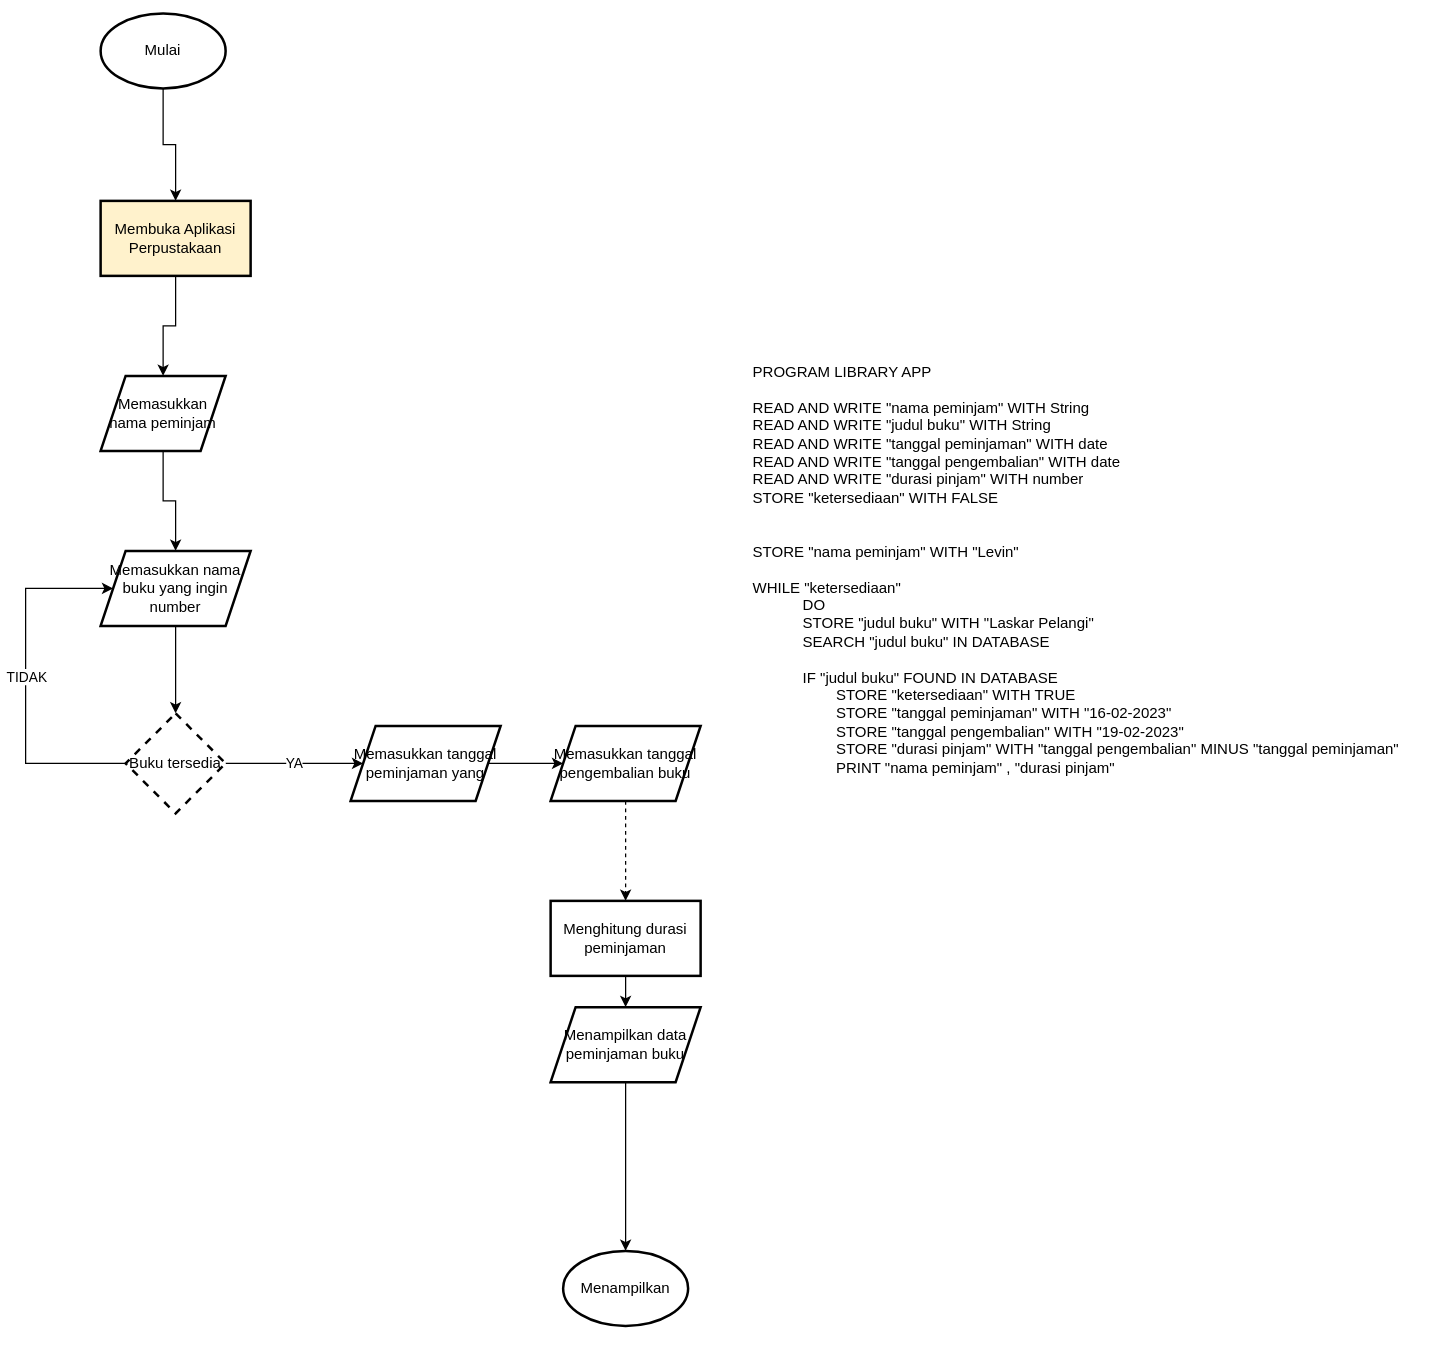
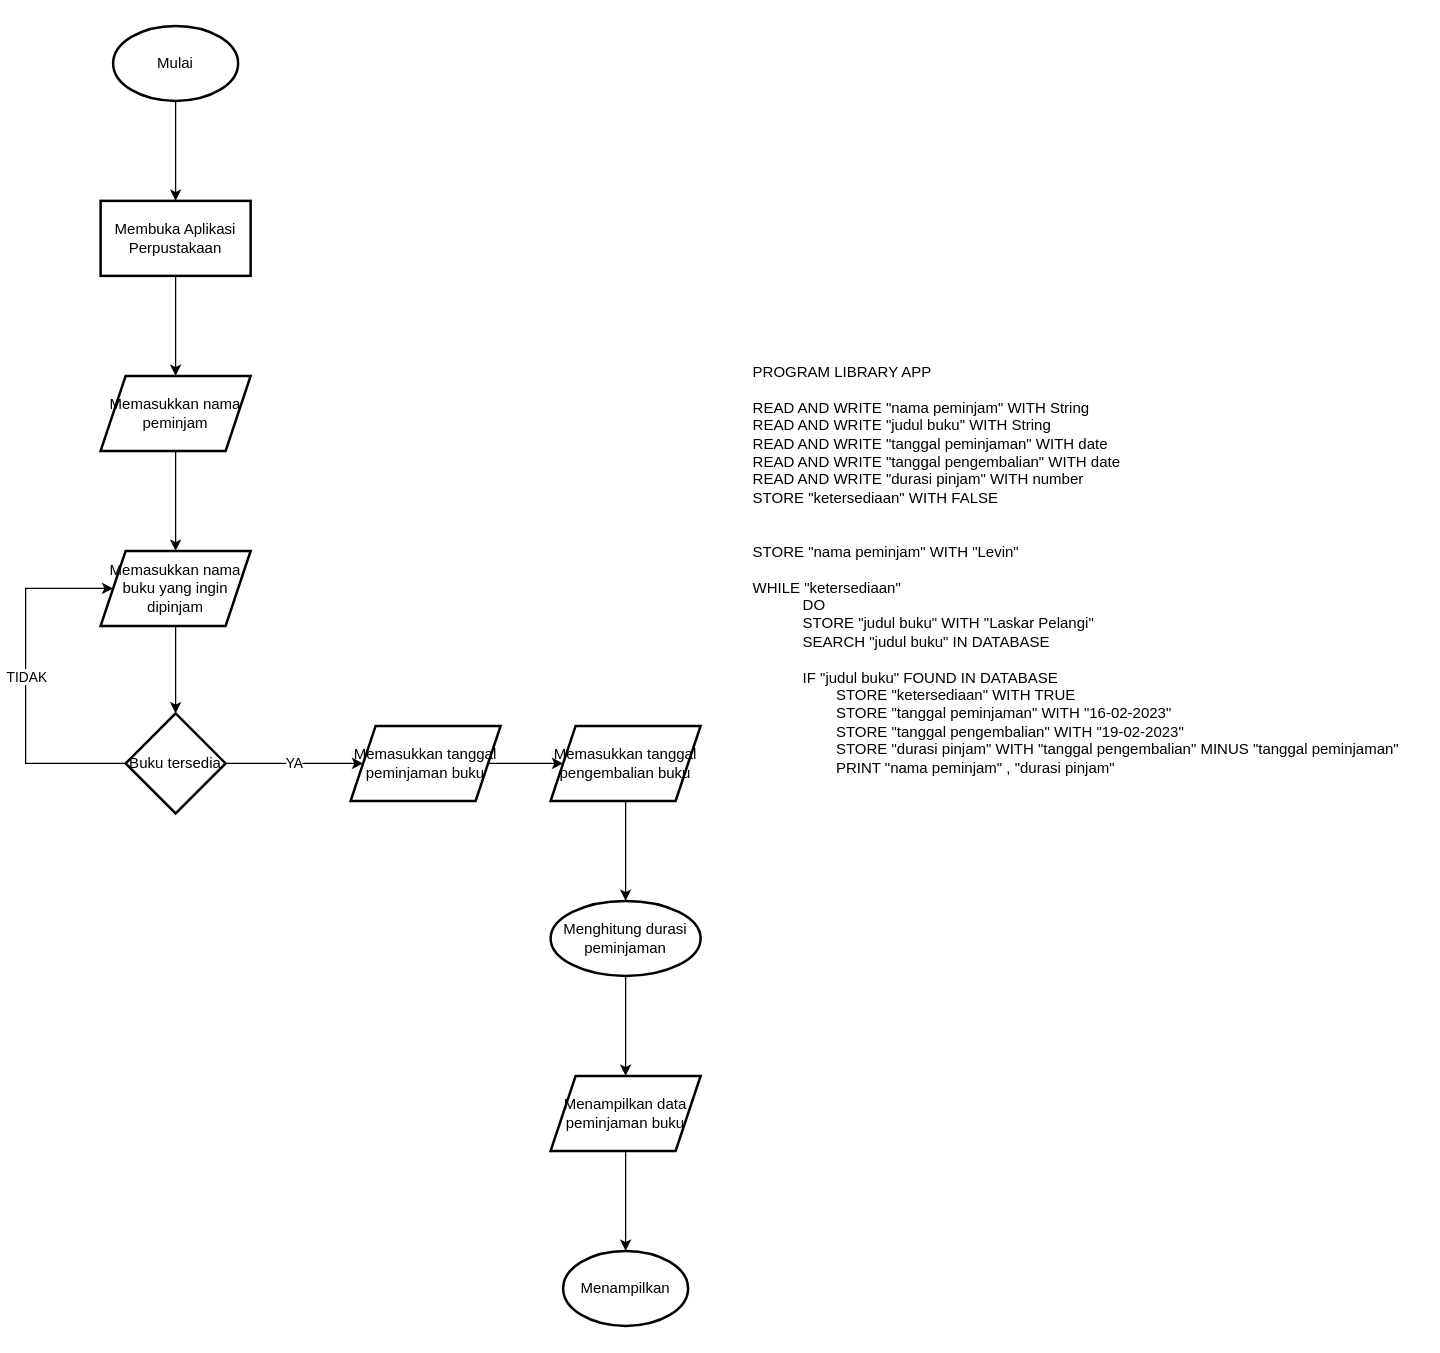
(163, 51) -> (176, 63)
(176, 238) -> (176, 238)
(163, 413) -> (176, 413)
(176, 588) -> (176, 588)
(176, 763) -> (176, 763)
(426, 763) -> (426, 763)
(626, 847) -> (626, 847)
(626, 938) -> (626, 938)
(626, 1044) -> (626, 1113)
